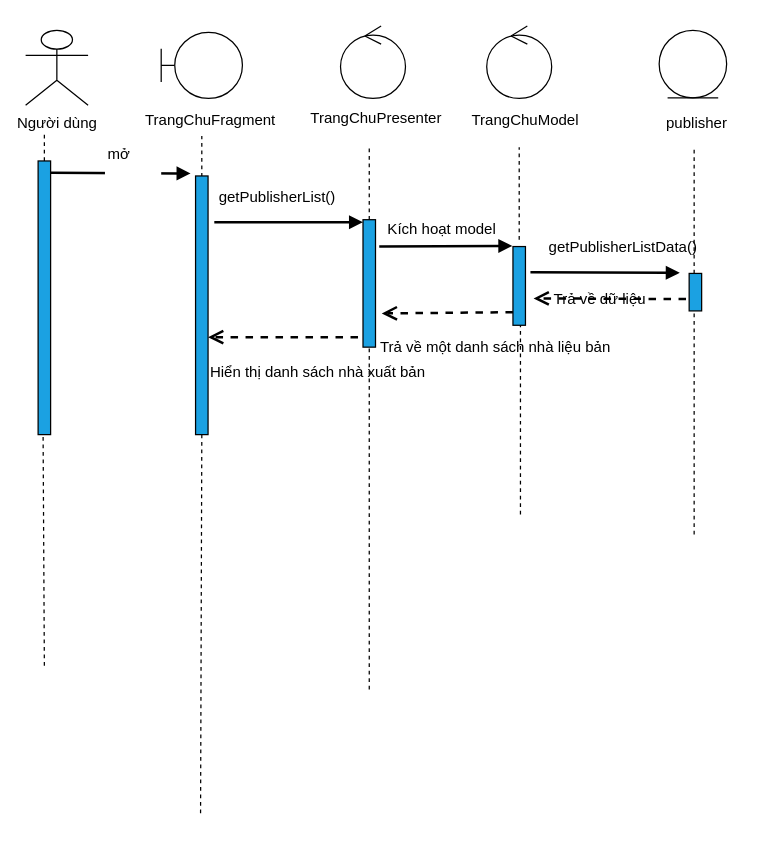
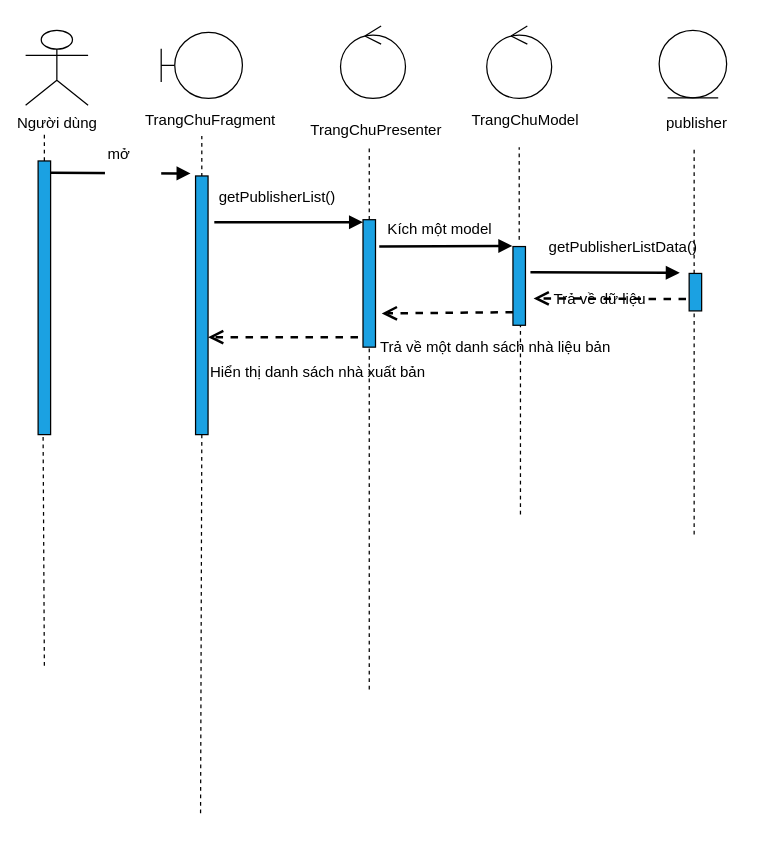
(379, 118) -> (379, 130)
(445, 230) -> (441, 230)
